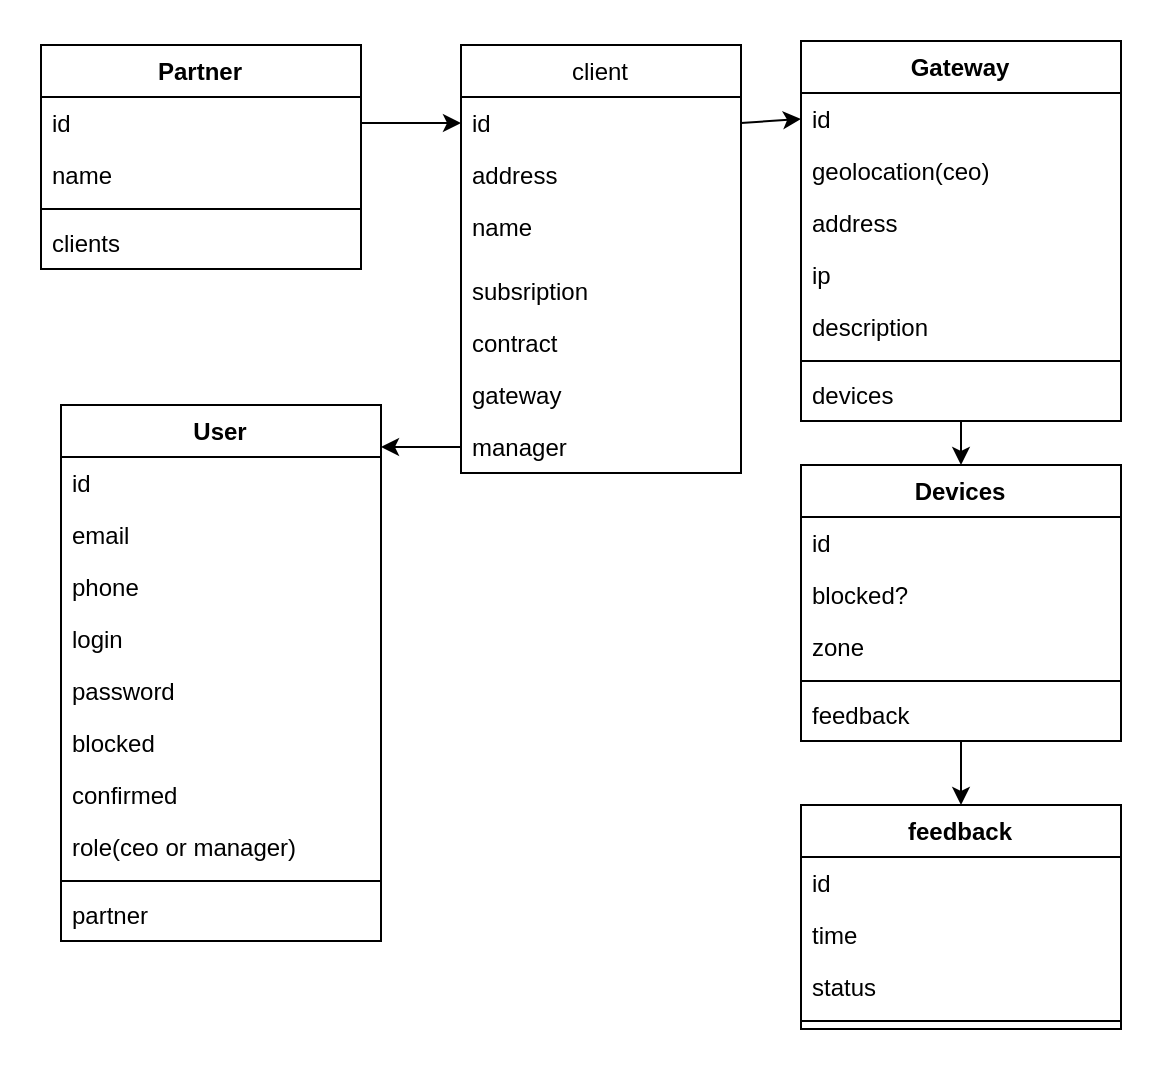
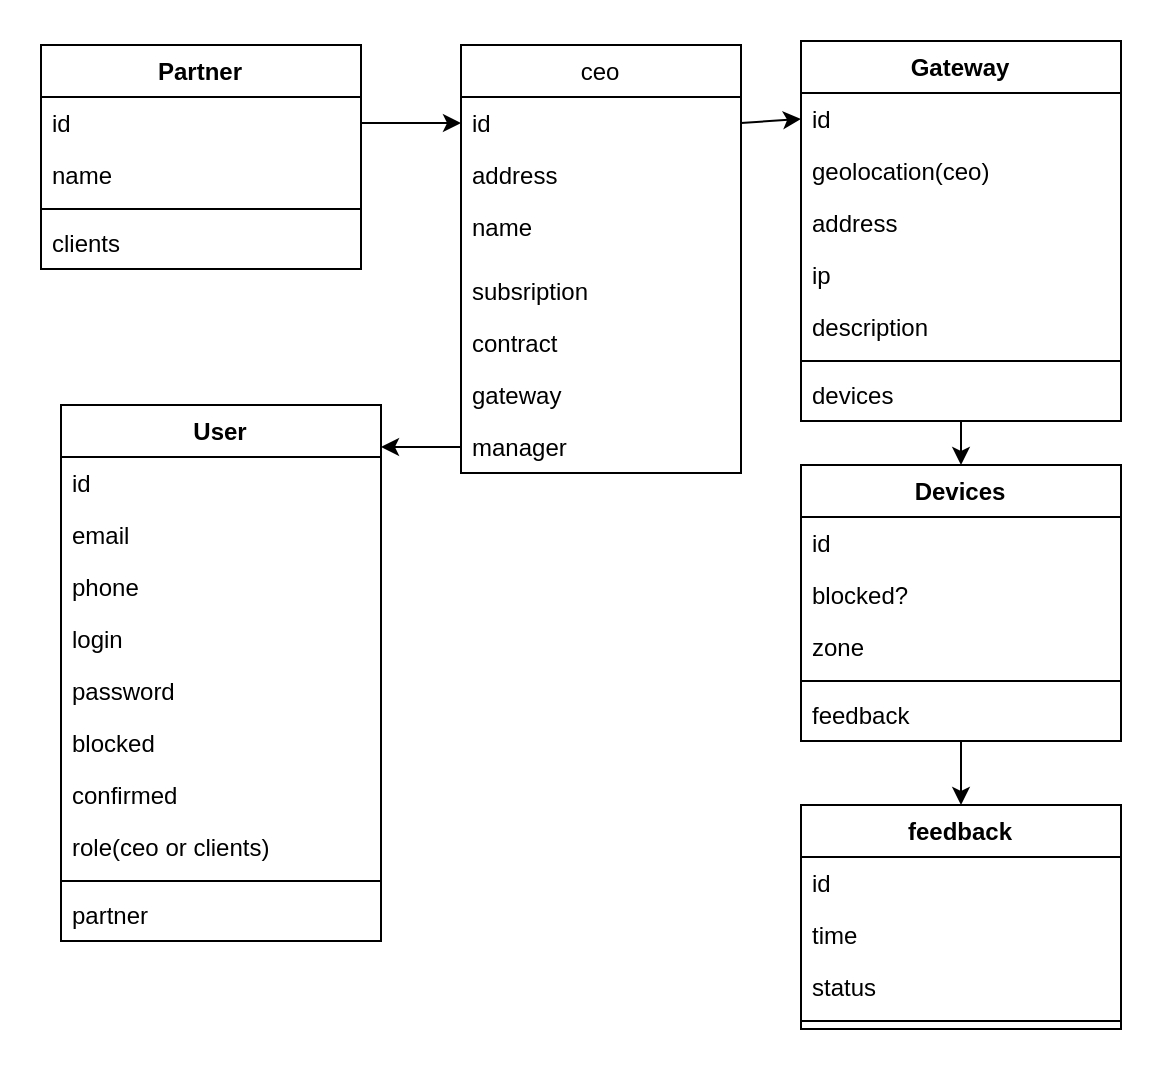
(600, 72) -> (600, 72)
(197, 848) -> (191, 848)
